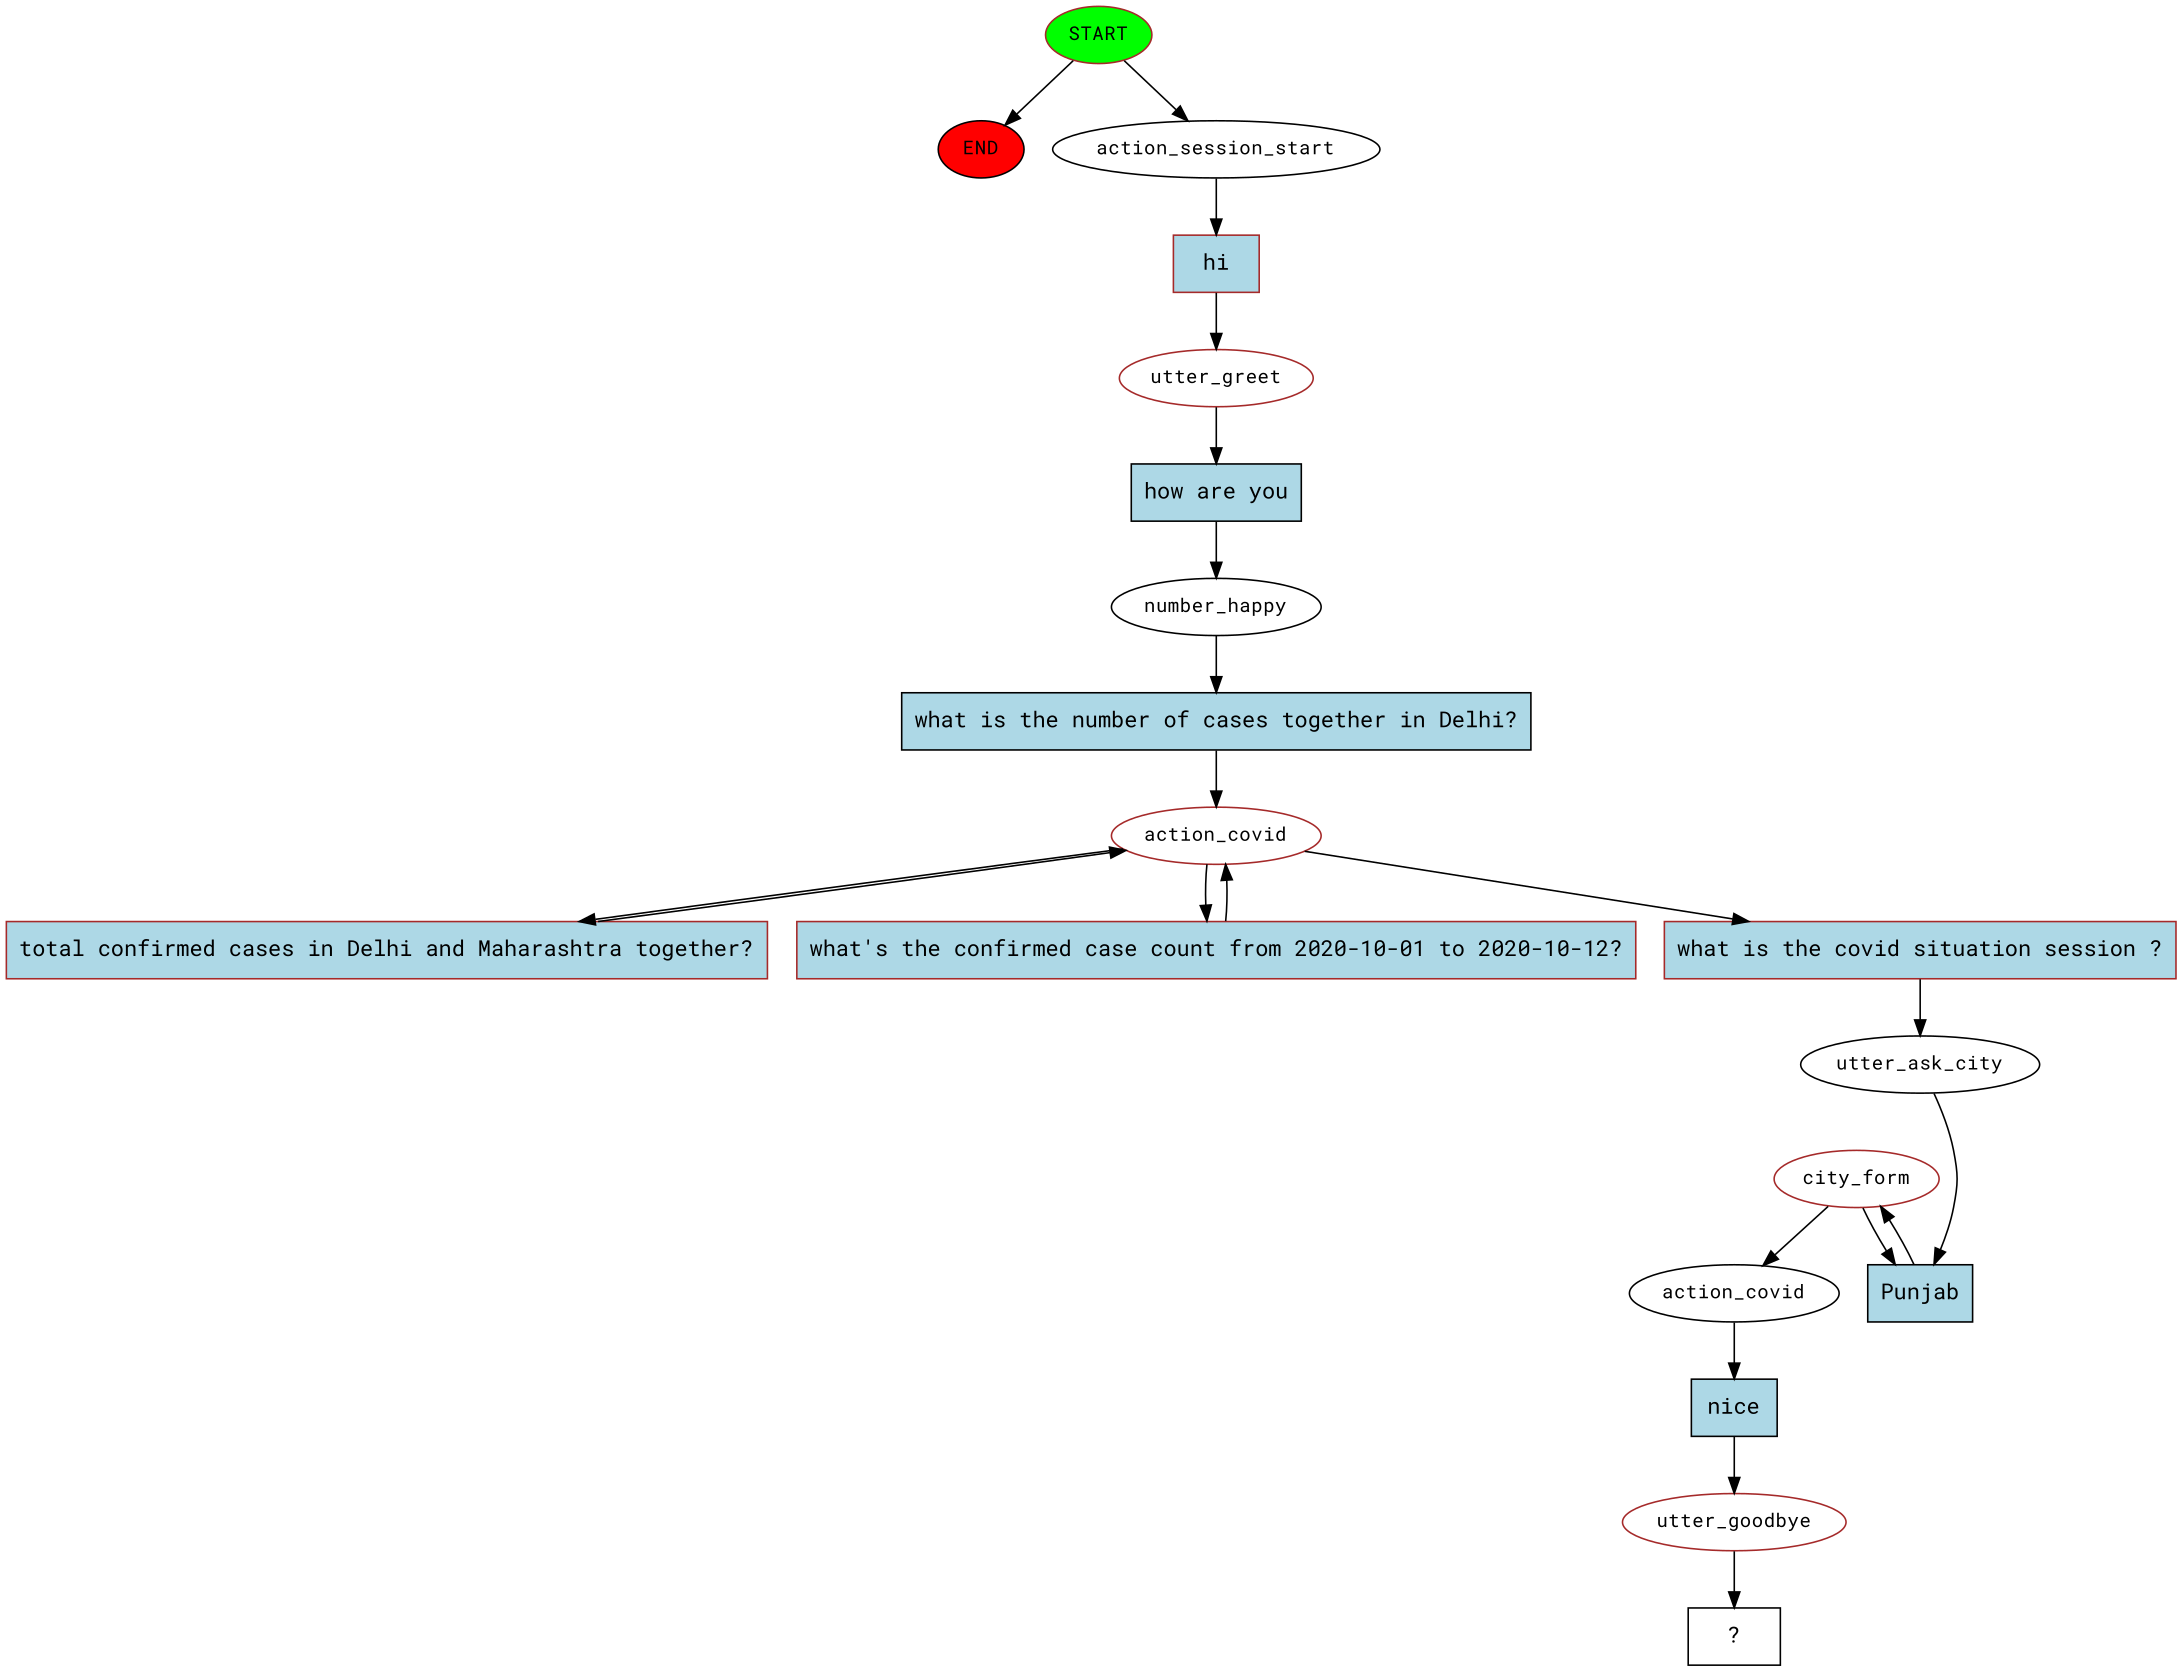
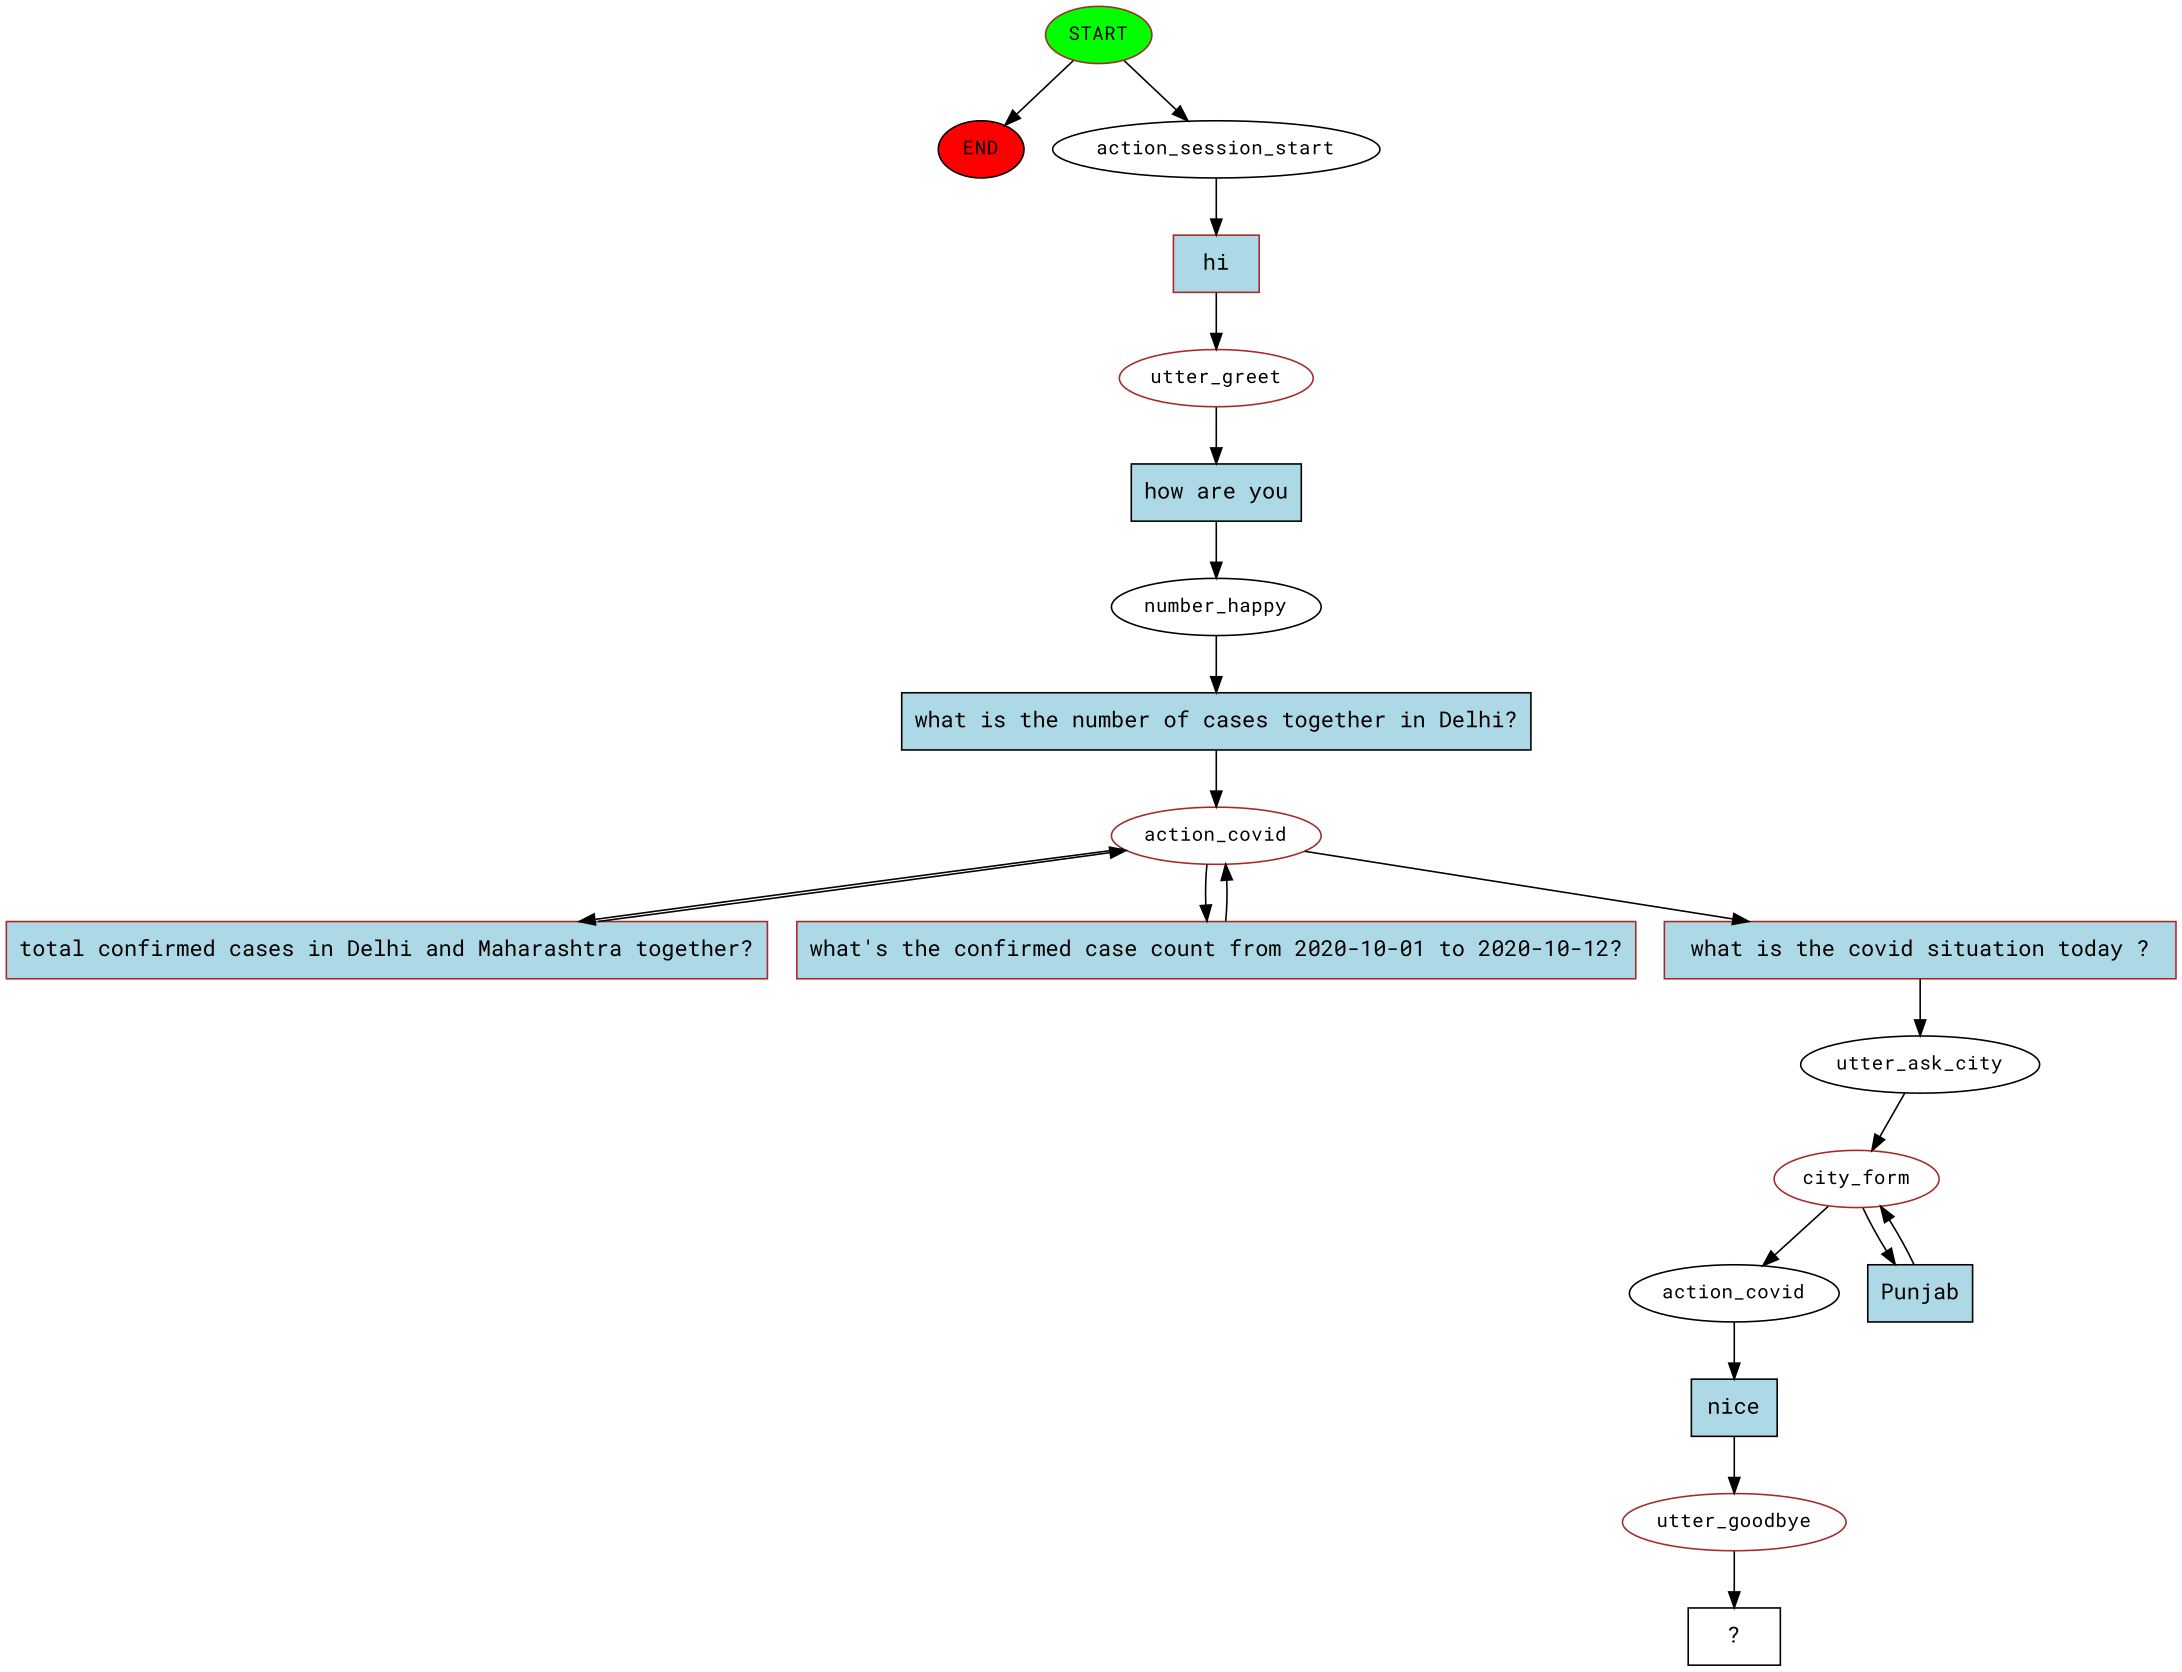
(1920, 950) -> (1920, 950)
(1957, 1171) -> (1892, 1115)
